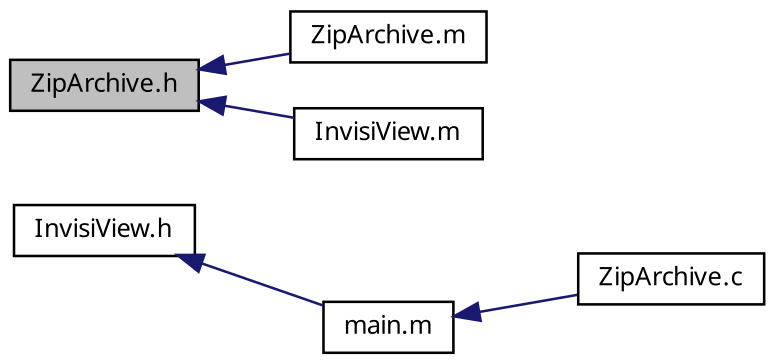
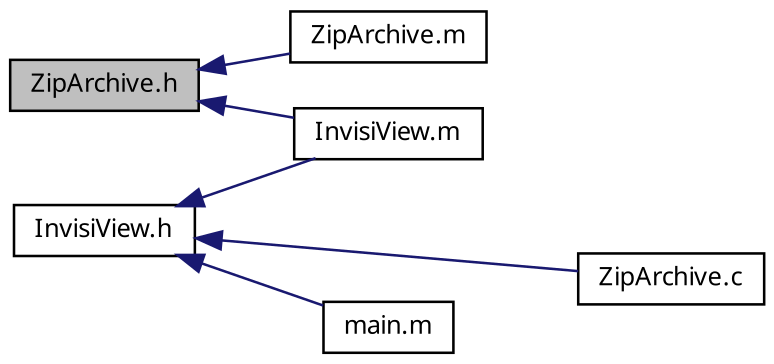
none -> (259, 178)
(528, 303) -> (400, 256)
